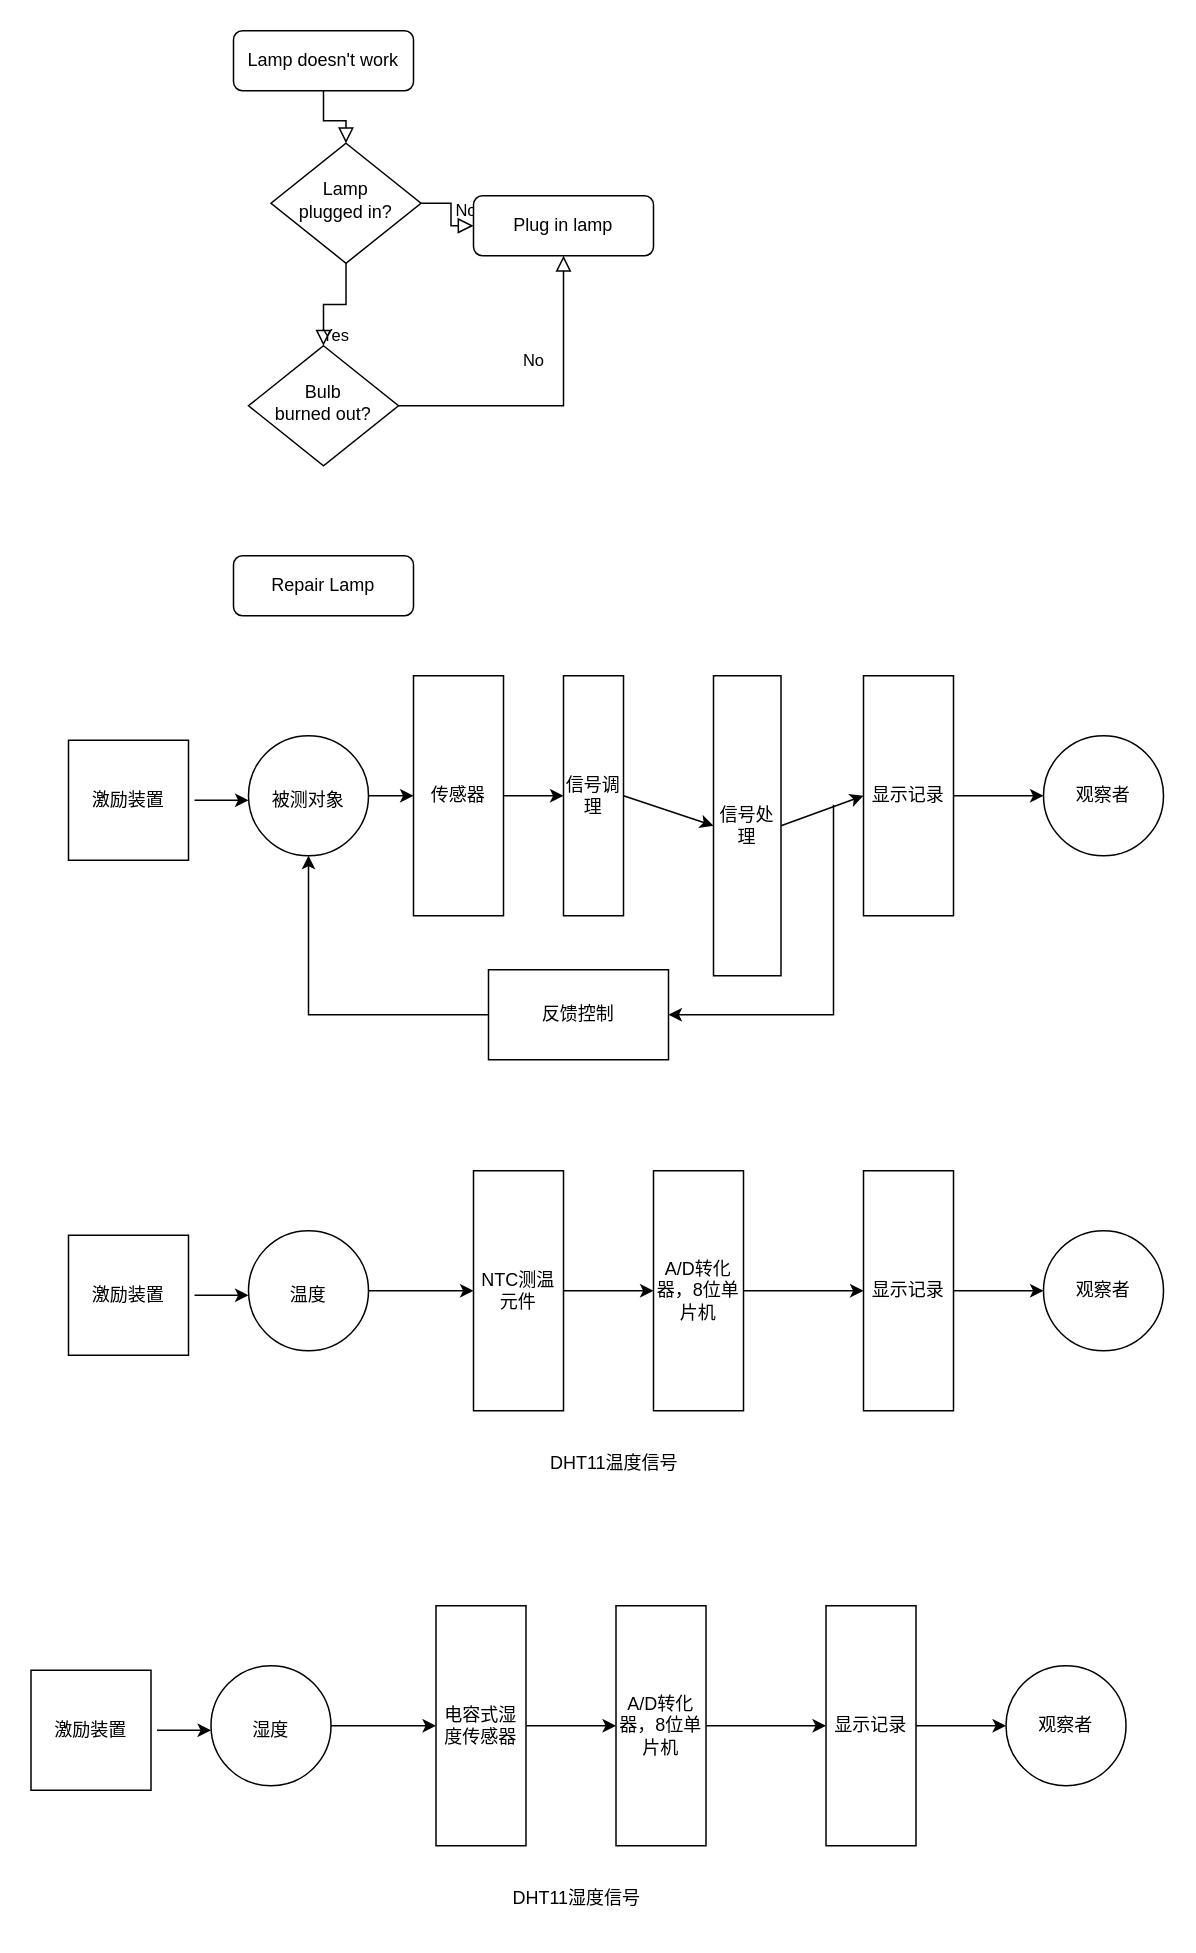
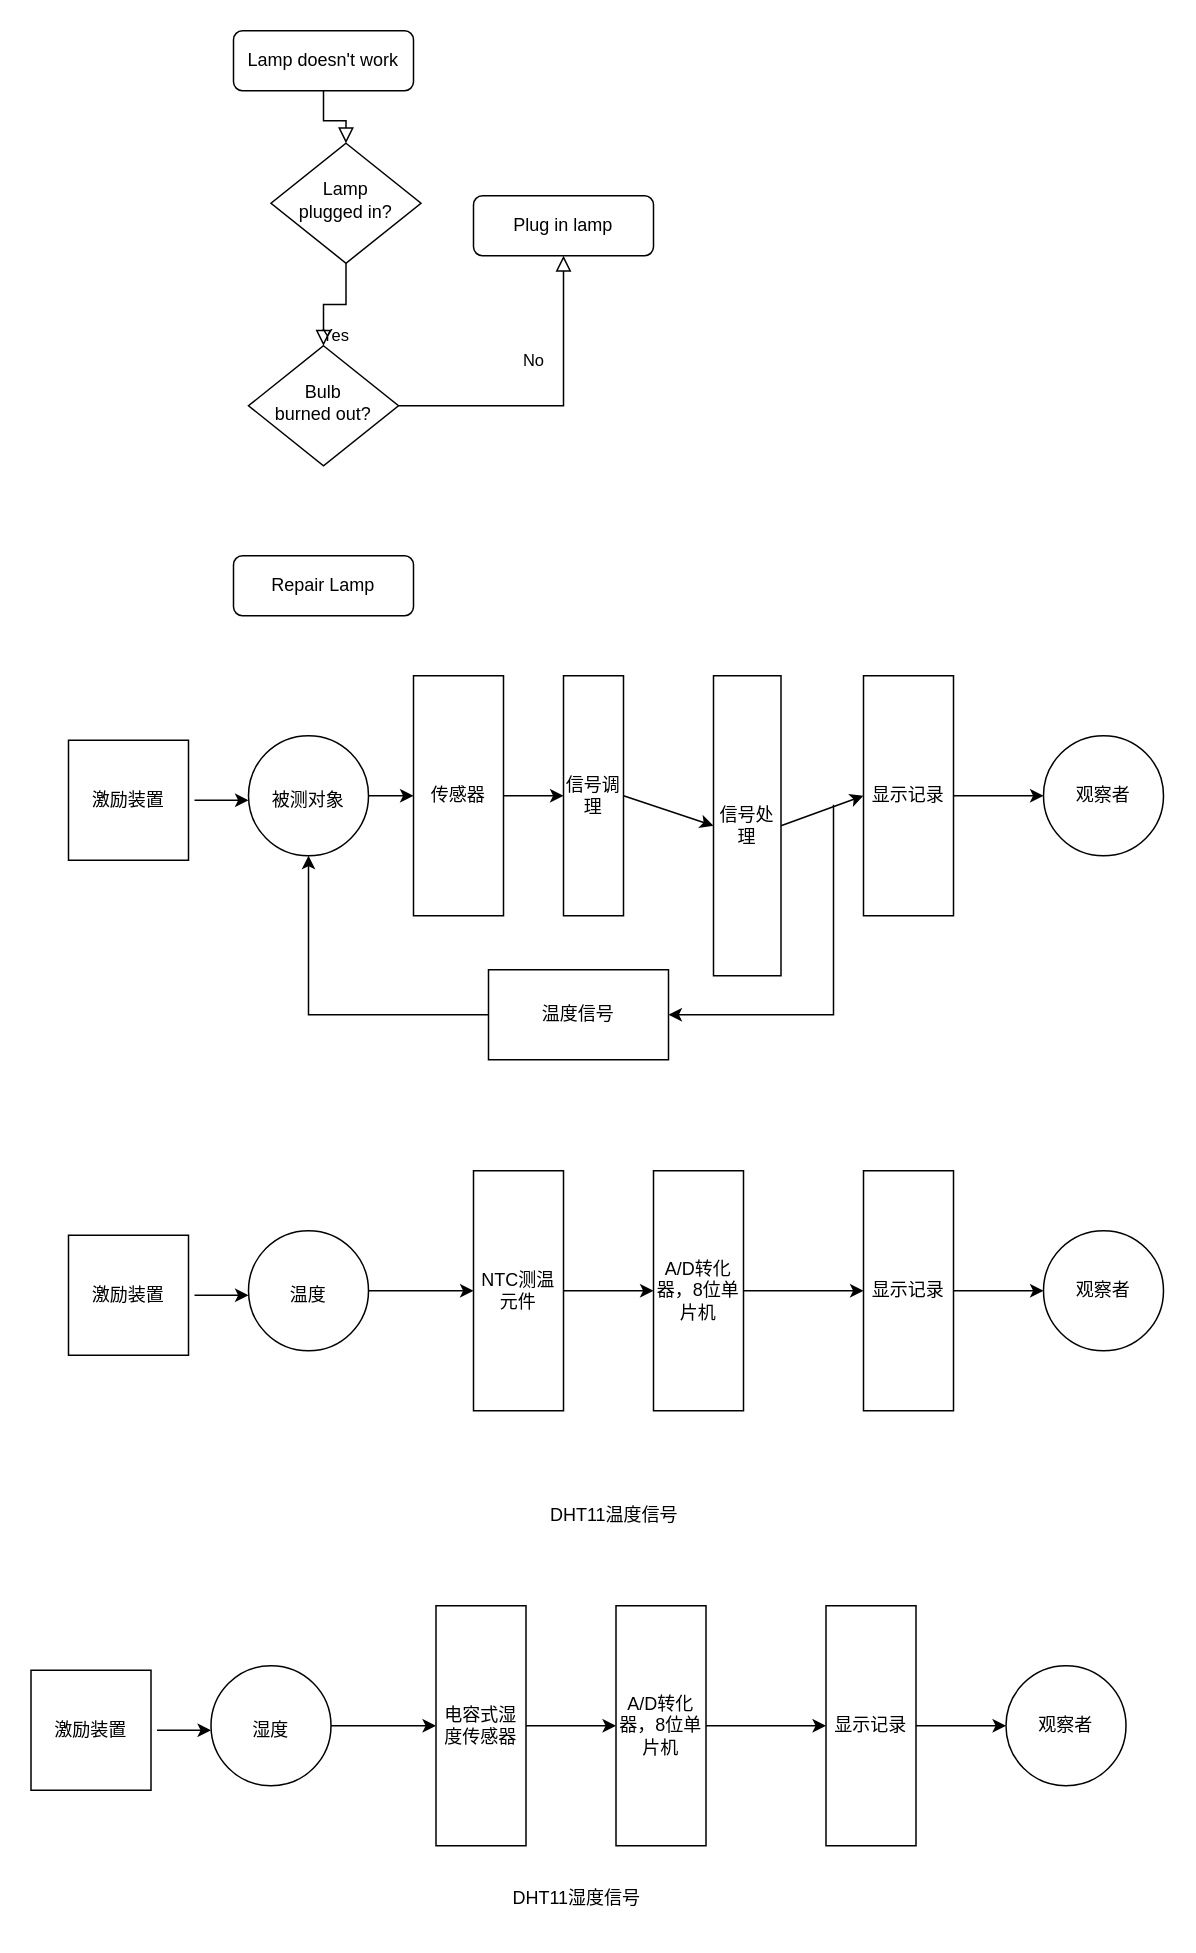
(450, 203) -> none
(578, 1015) -> (578, 1015)
(614, 1463) -> (614, 1516)
